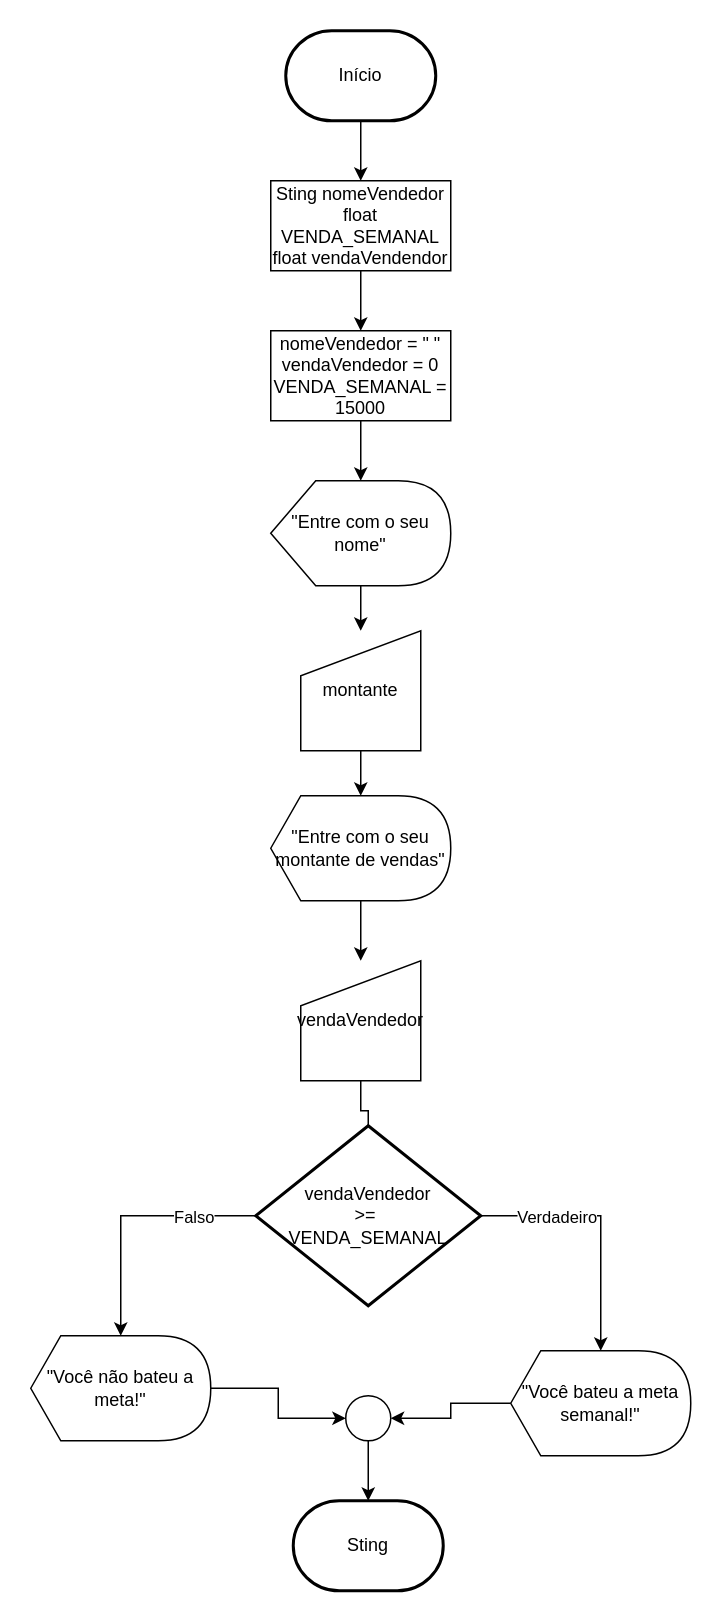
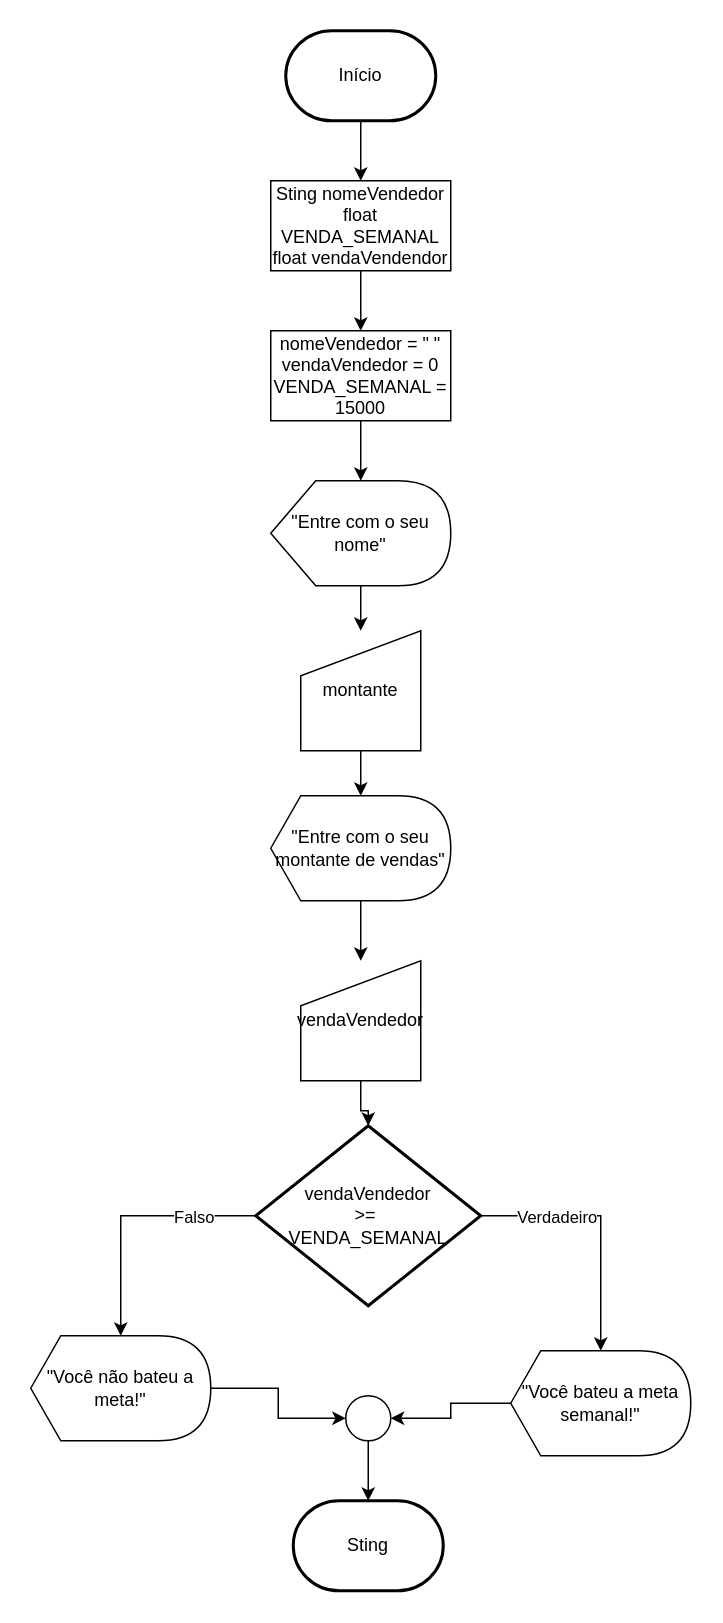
(368, 1114) -> (365, 1111)
